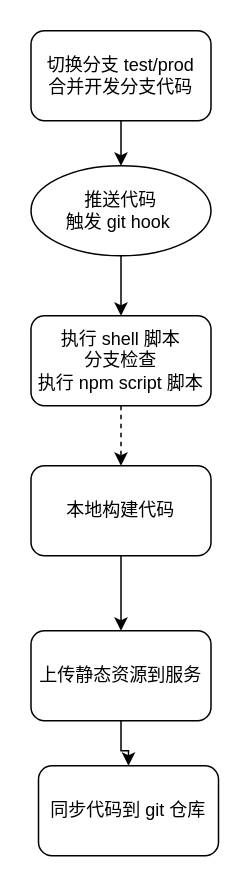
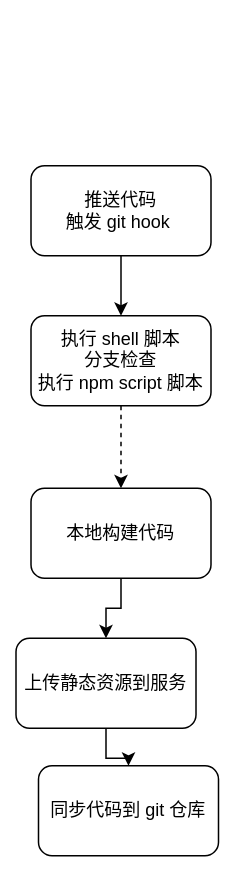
(121, 76) -> none
(121, 149) -> none
(121, 211) -> (121, 211)
(121, 511) -> (121, 533)
(121, 676) -> (106, 683)
